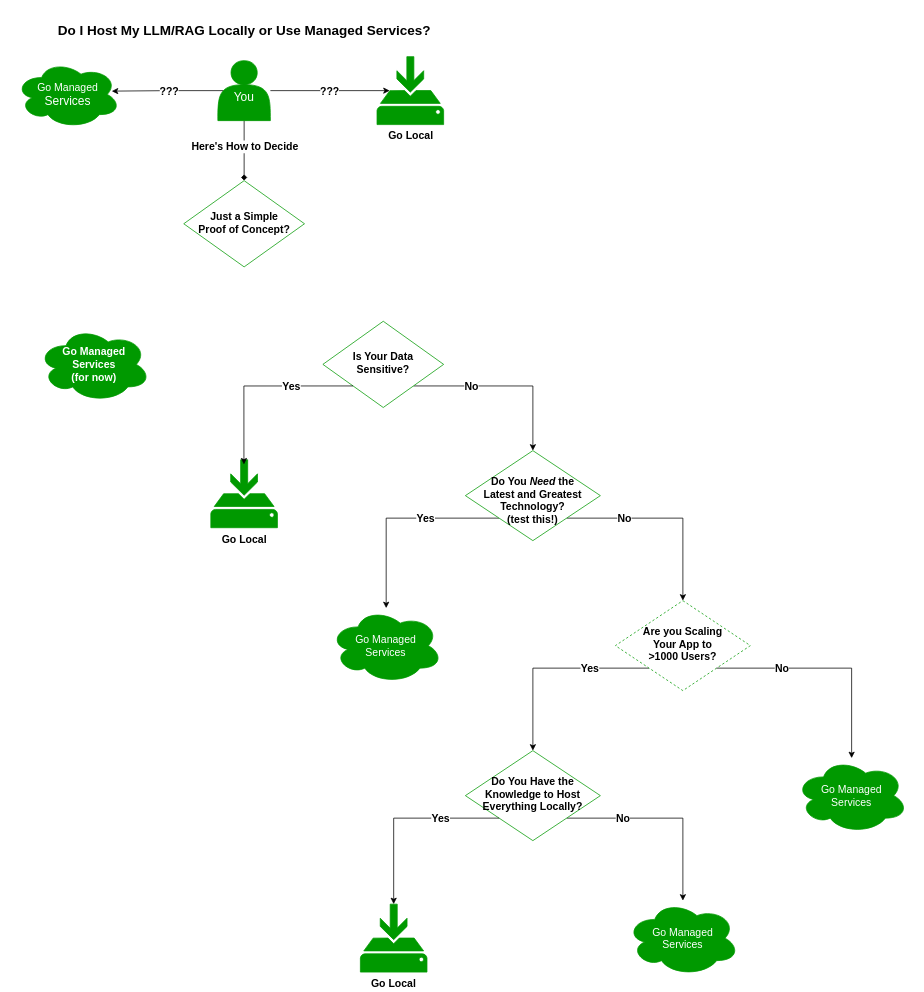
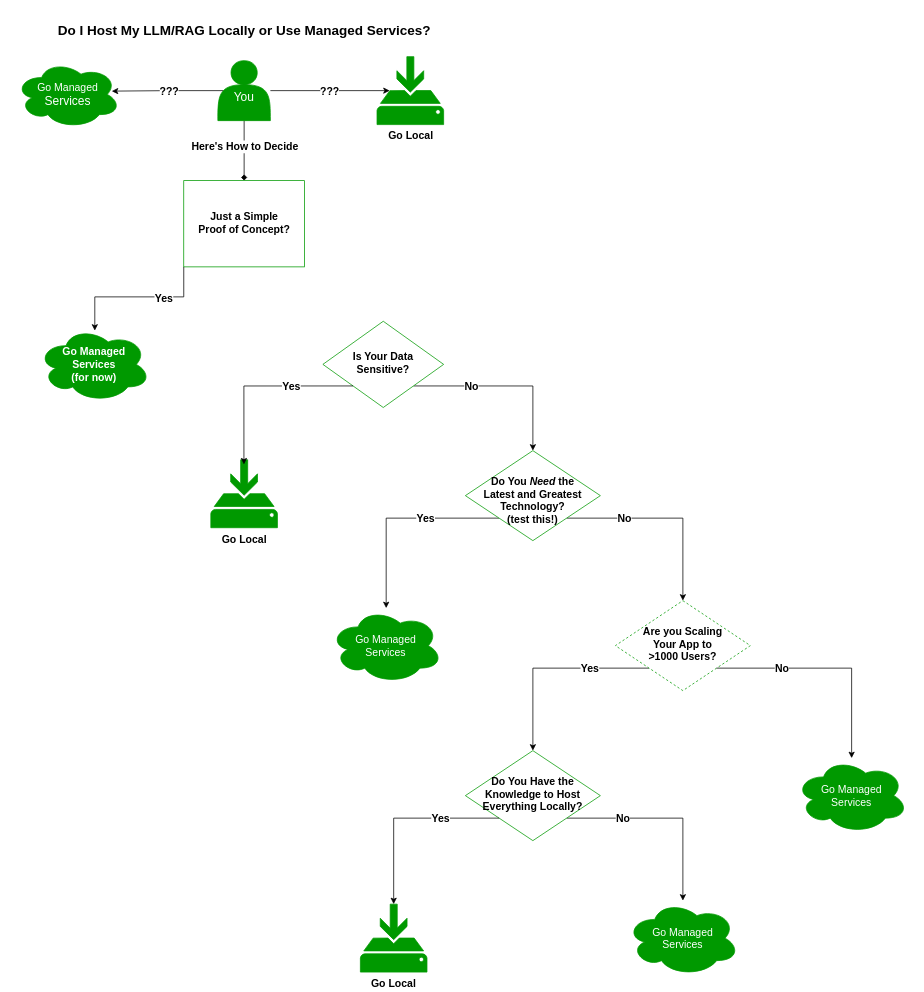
(244, 224) -> (244, 224)
none -> (184, 283)
